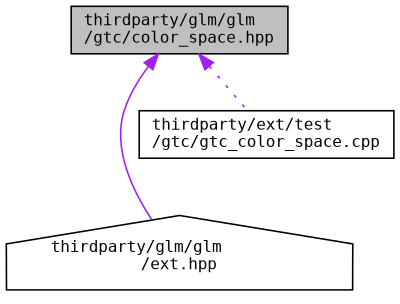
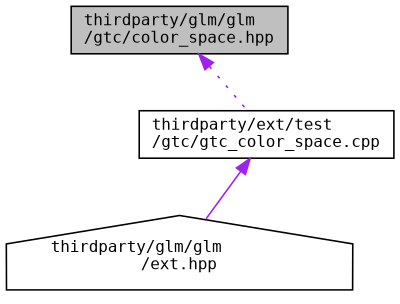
(121, 143) -> (223, 195)
